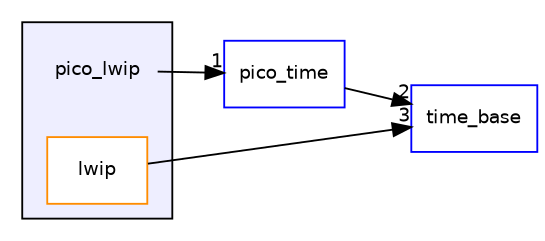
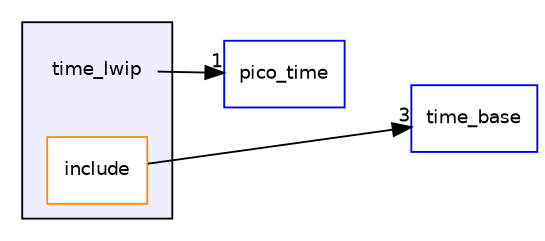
(97, 70) -> (97, 70)
(369, 94) -> none
(97, 170) -> (97, 170)
